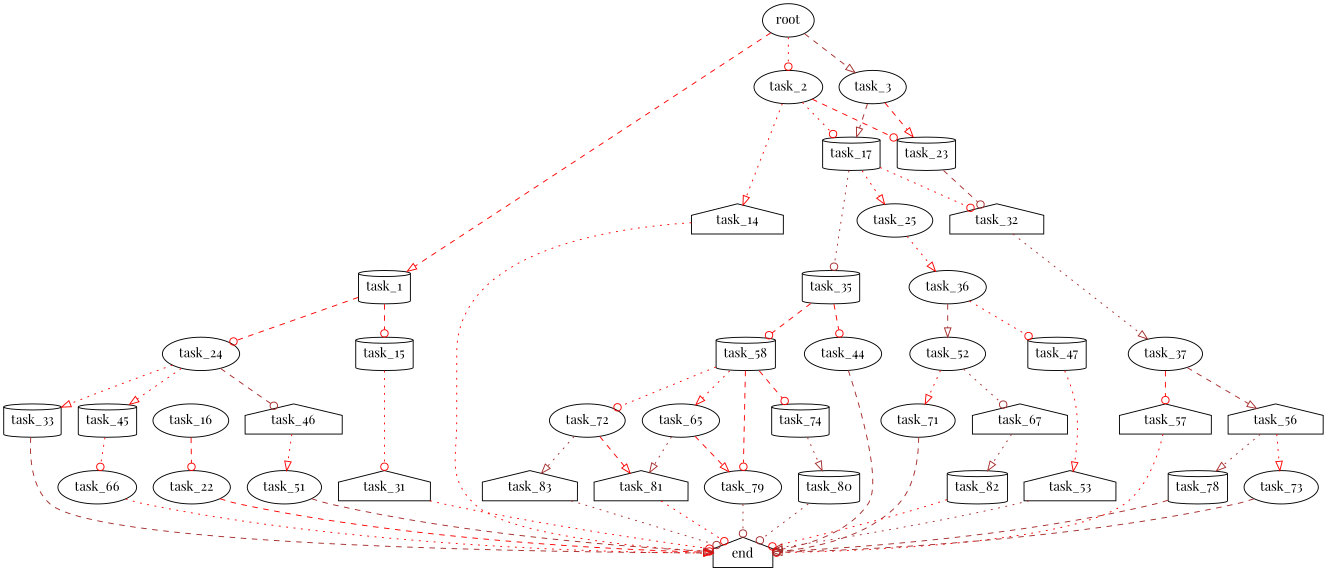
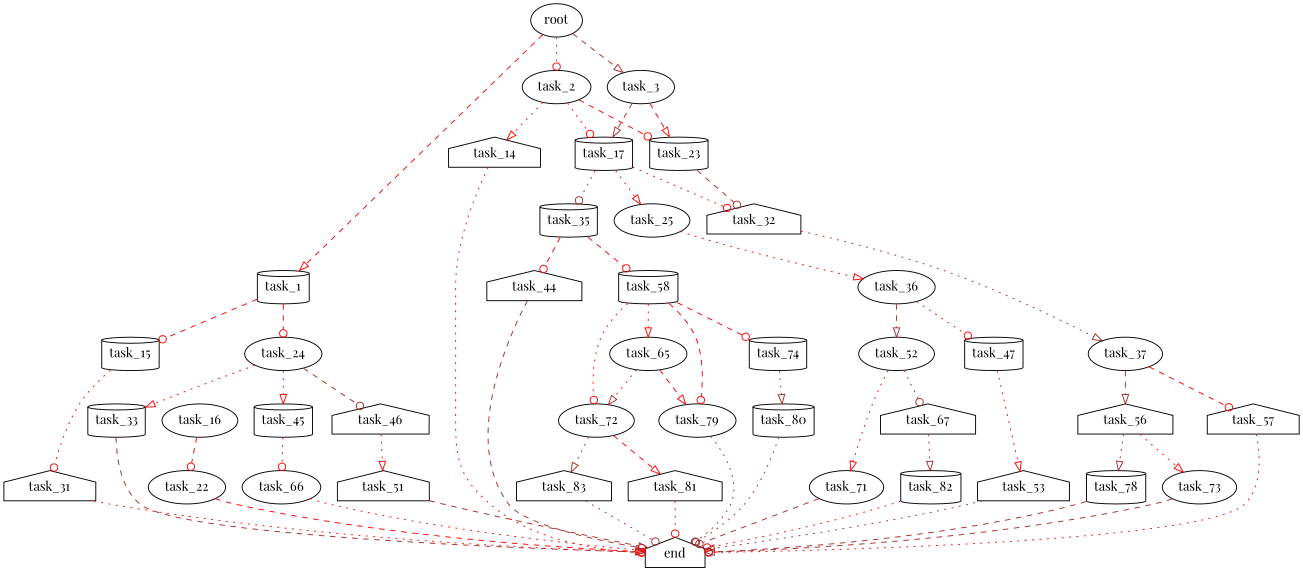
(843, 354) -> (534, 287)
(663, 451) -> (625, 384)
(872, 486) -> (493, 470)
(284, 487) -> (383, 487)
